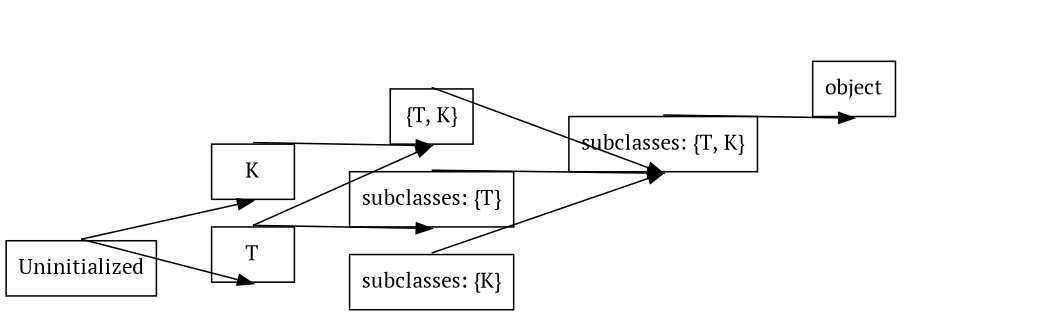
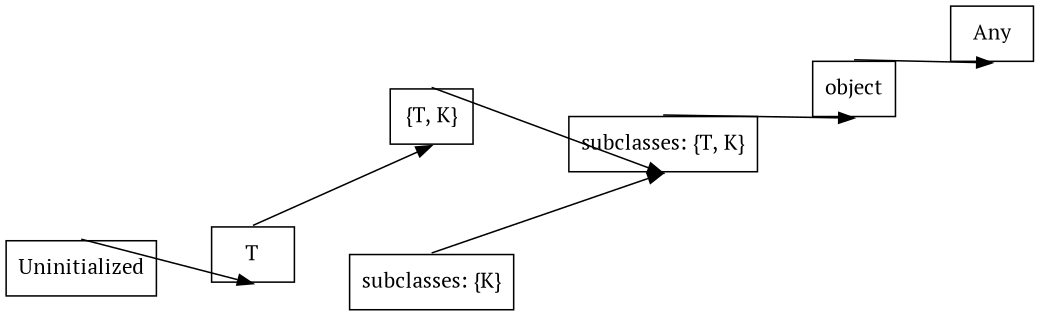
none -> (992, 34)
(253, 172) -> none
(432, 199) -> none
